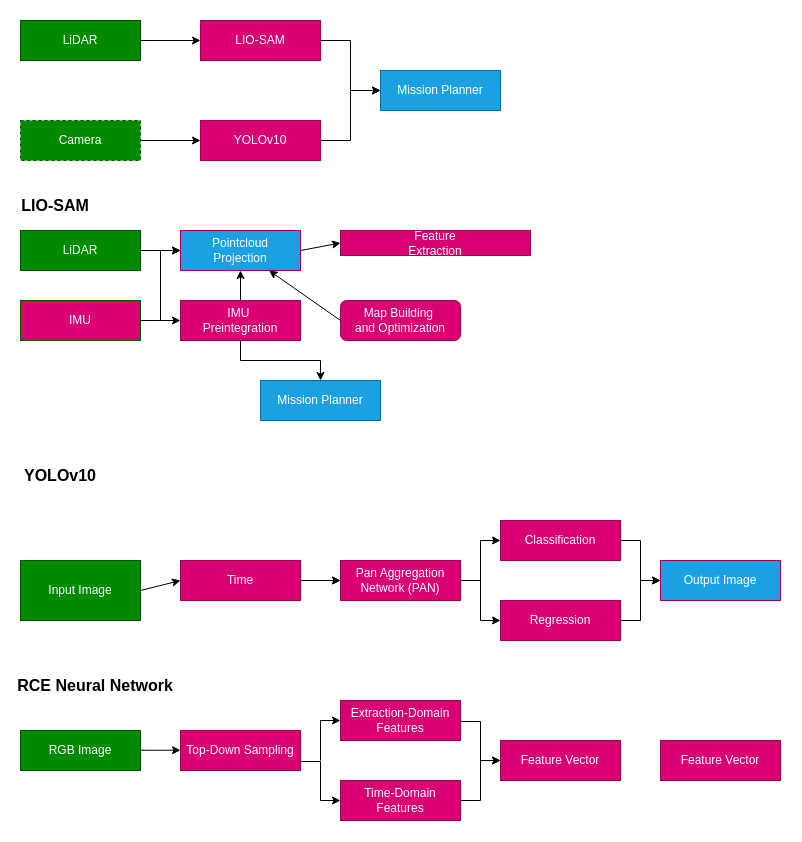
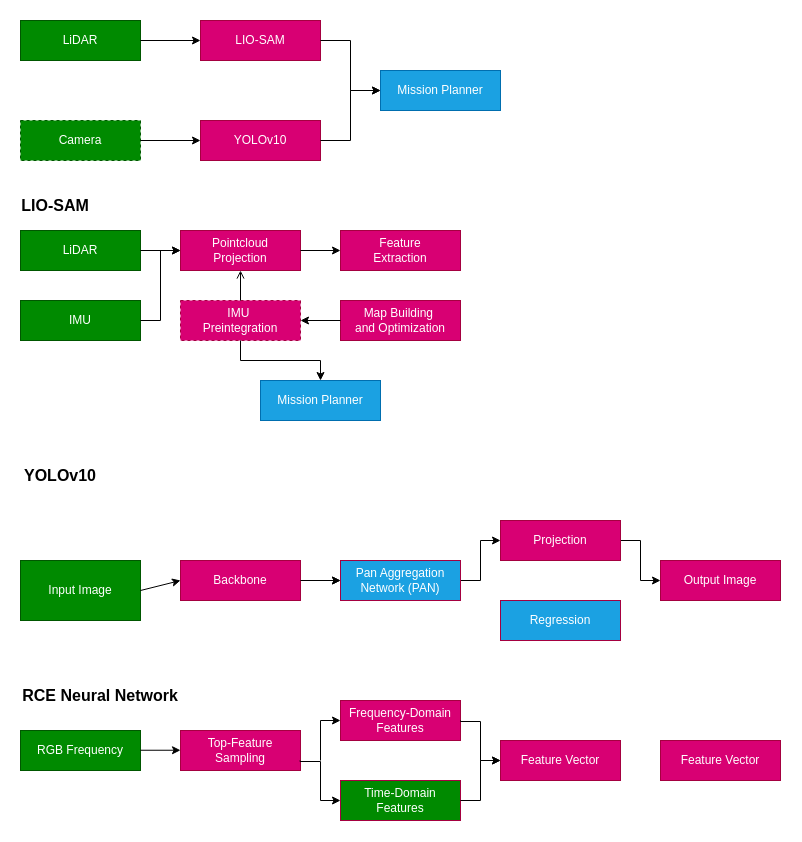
(436, 243) -> (401, 251)
(241, 251) -> (241, 251)
(241, 278) -> (241, 276)
(307, 297) -> (324, 321)
(81, 321) -> (81, 321)
(168, 321) -> none
(241, 321) -> (241, 321)
(401, 321) -> (401, 321)
(561, 541) -> (561, 541)
(241, 581) -> (241, 581)
(401, 581) -> (401, 581)
(721, 581) -> (721, 581)
(481, 608) -> none
(641, 612) -> none
(561, 621) -> (561, 621)
(96, 686) -> (101, 696)
(401, 721) -> (401, 721)
(81, 751) -> (81, 751)
(241, 751) -> (241, 751)
(401, 801) -> (401, 801)
